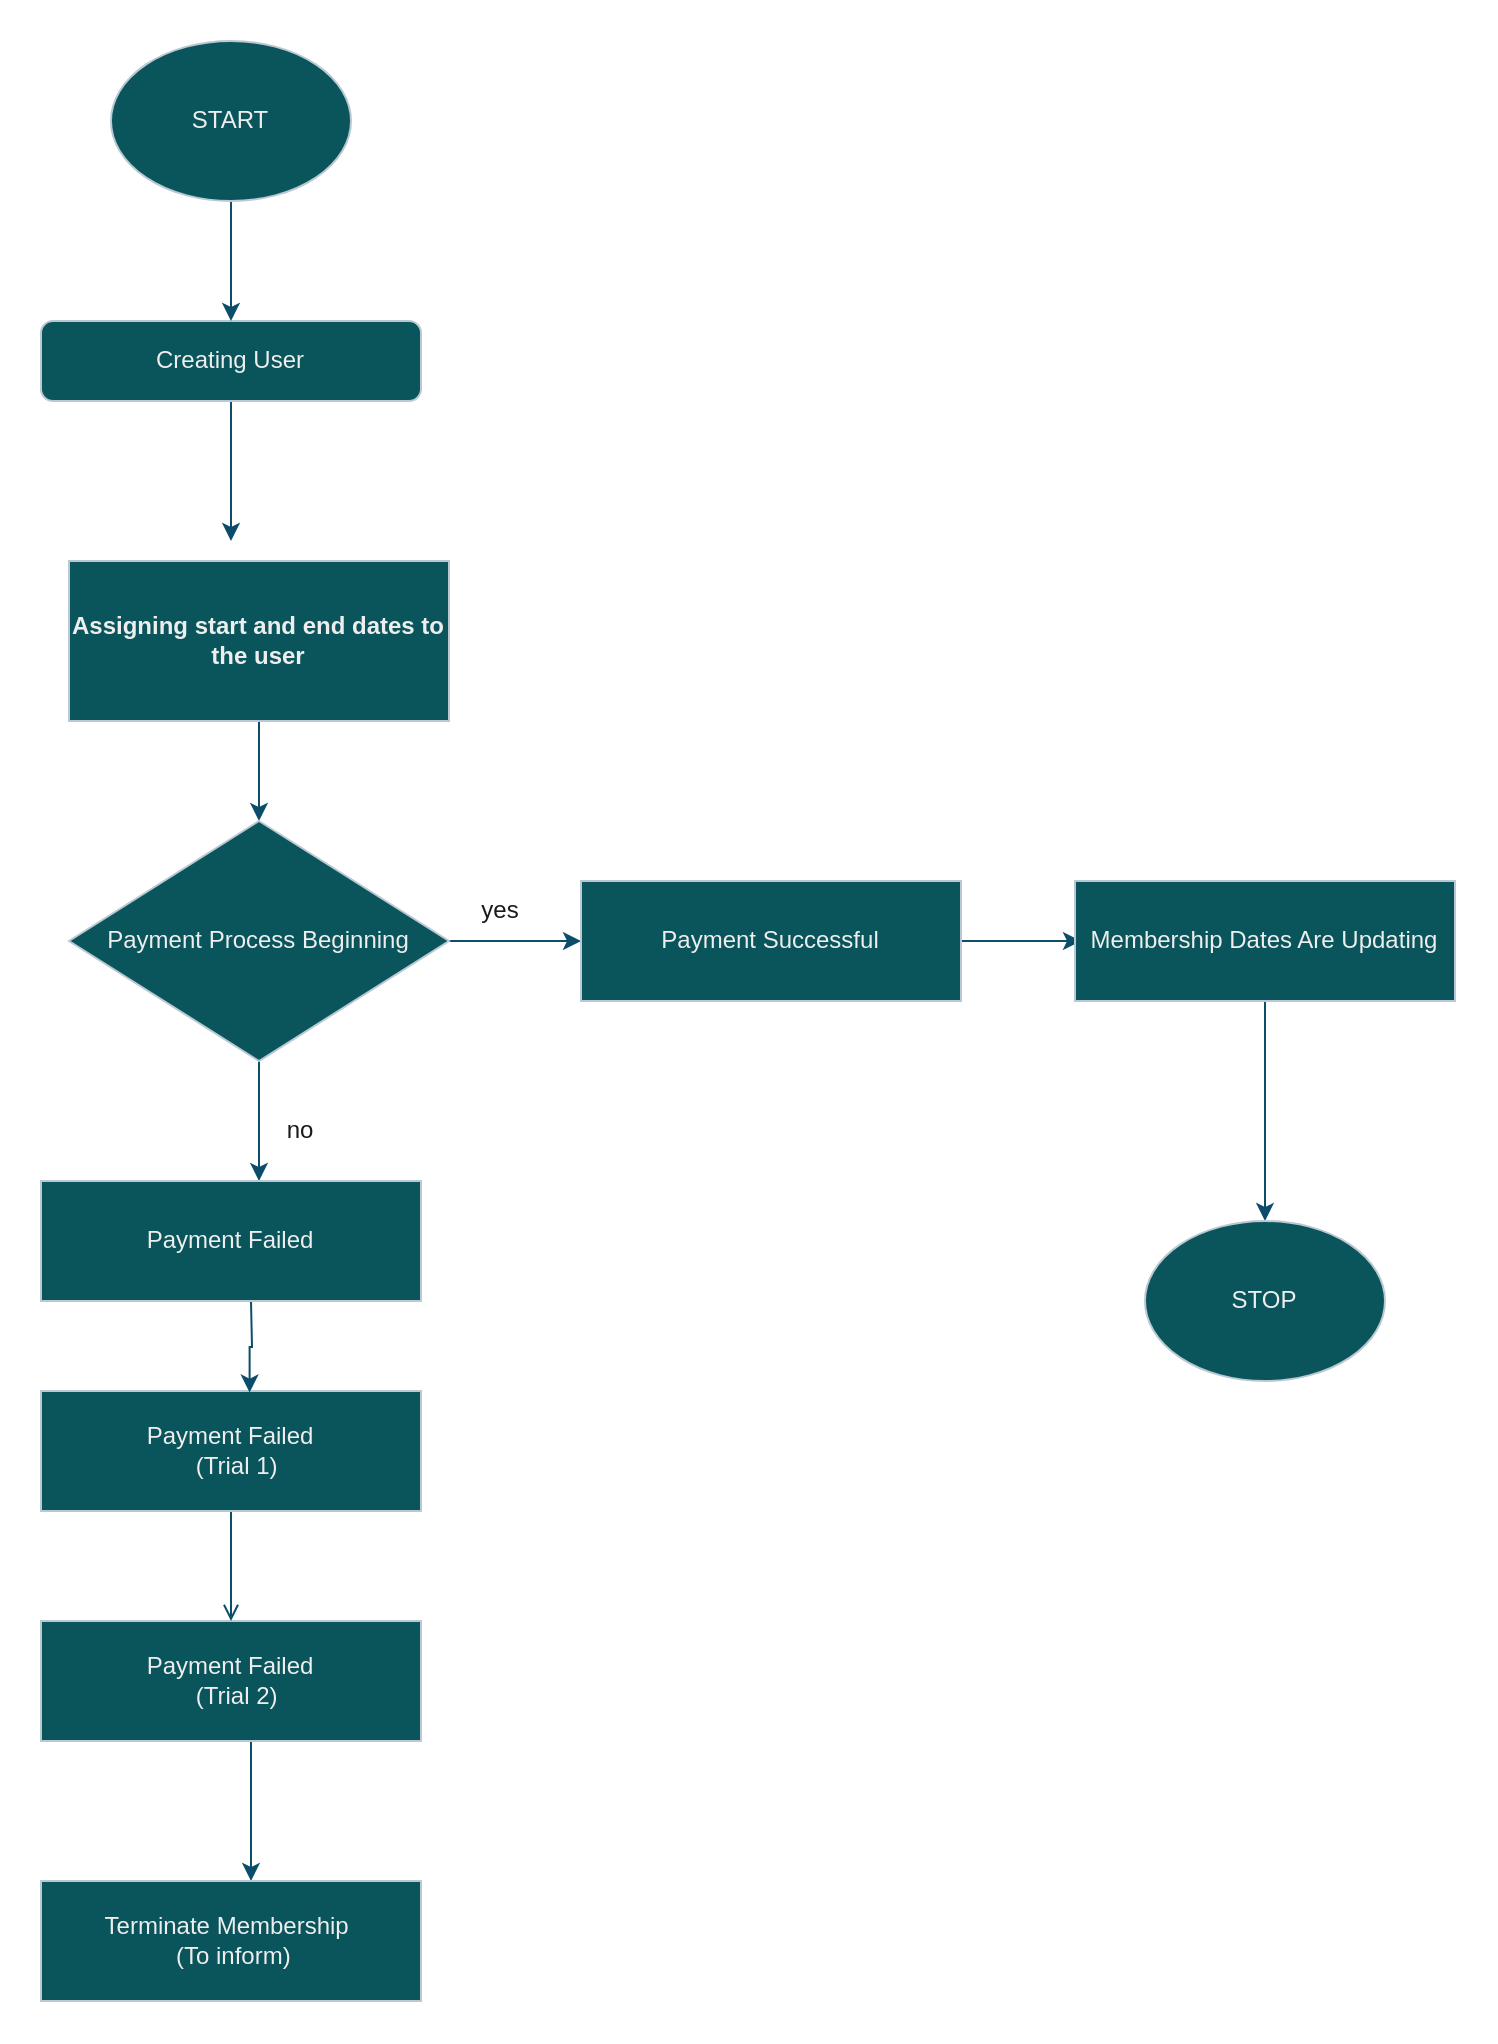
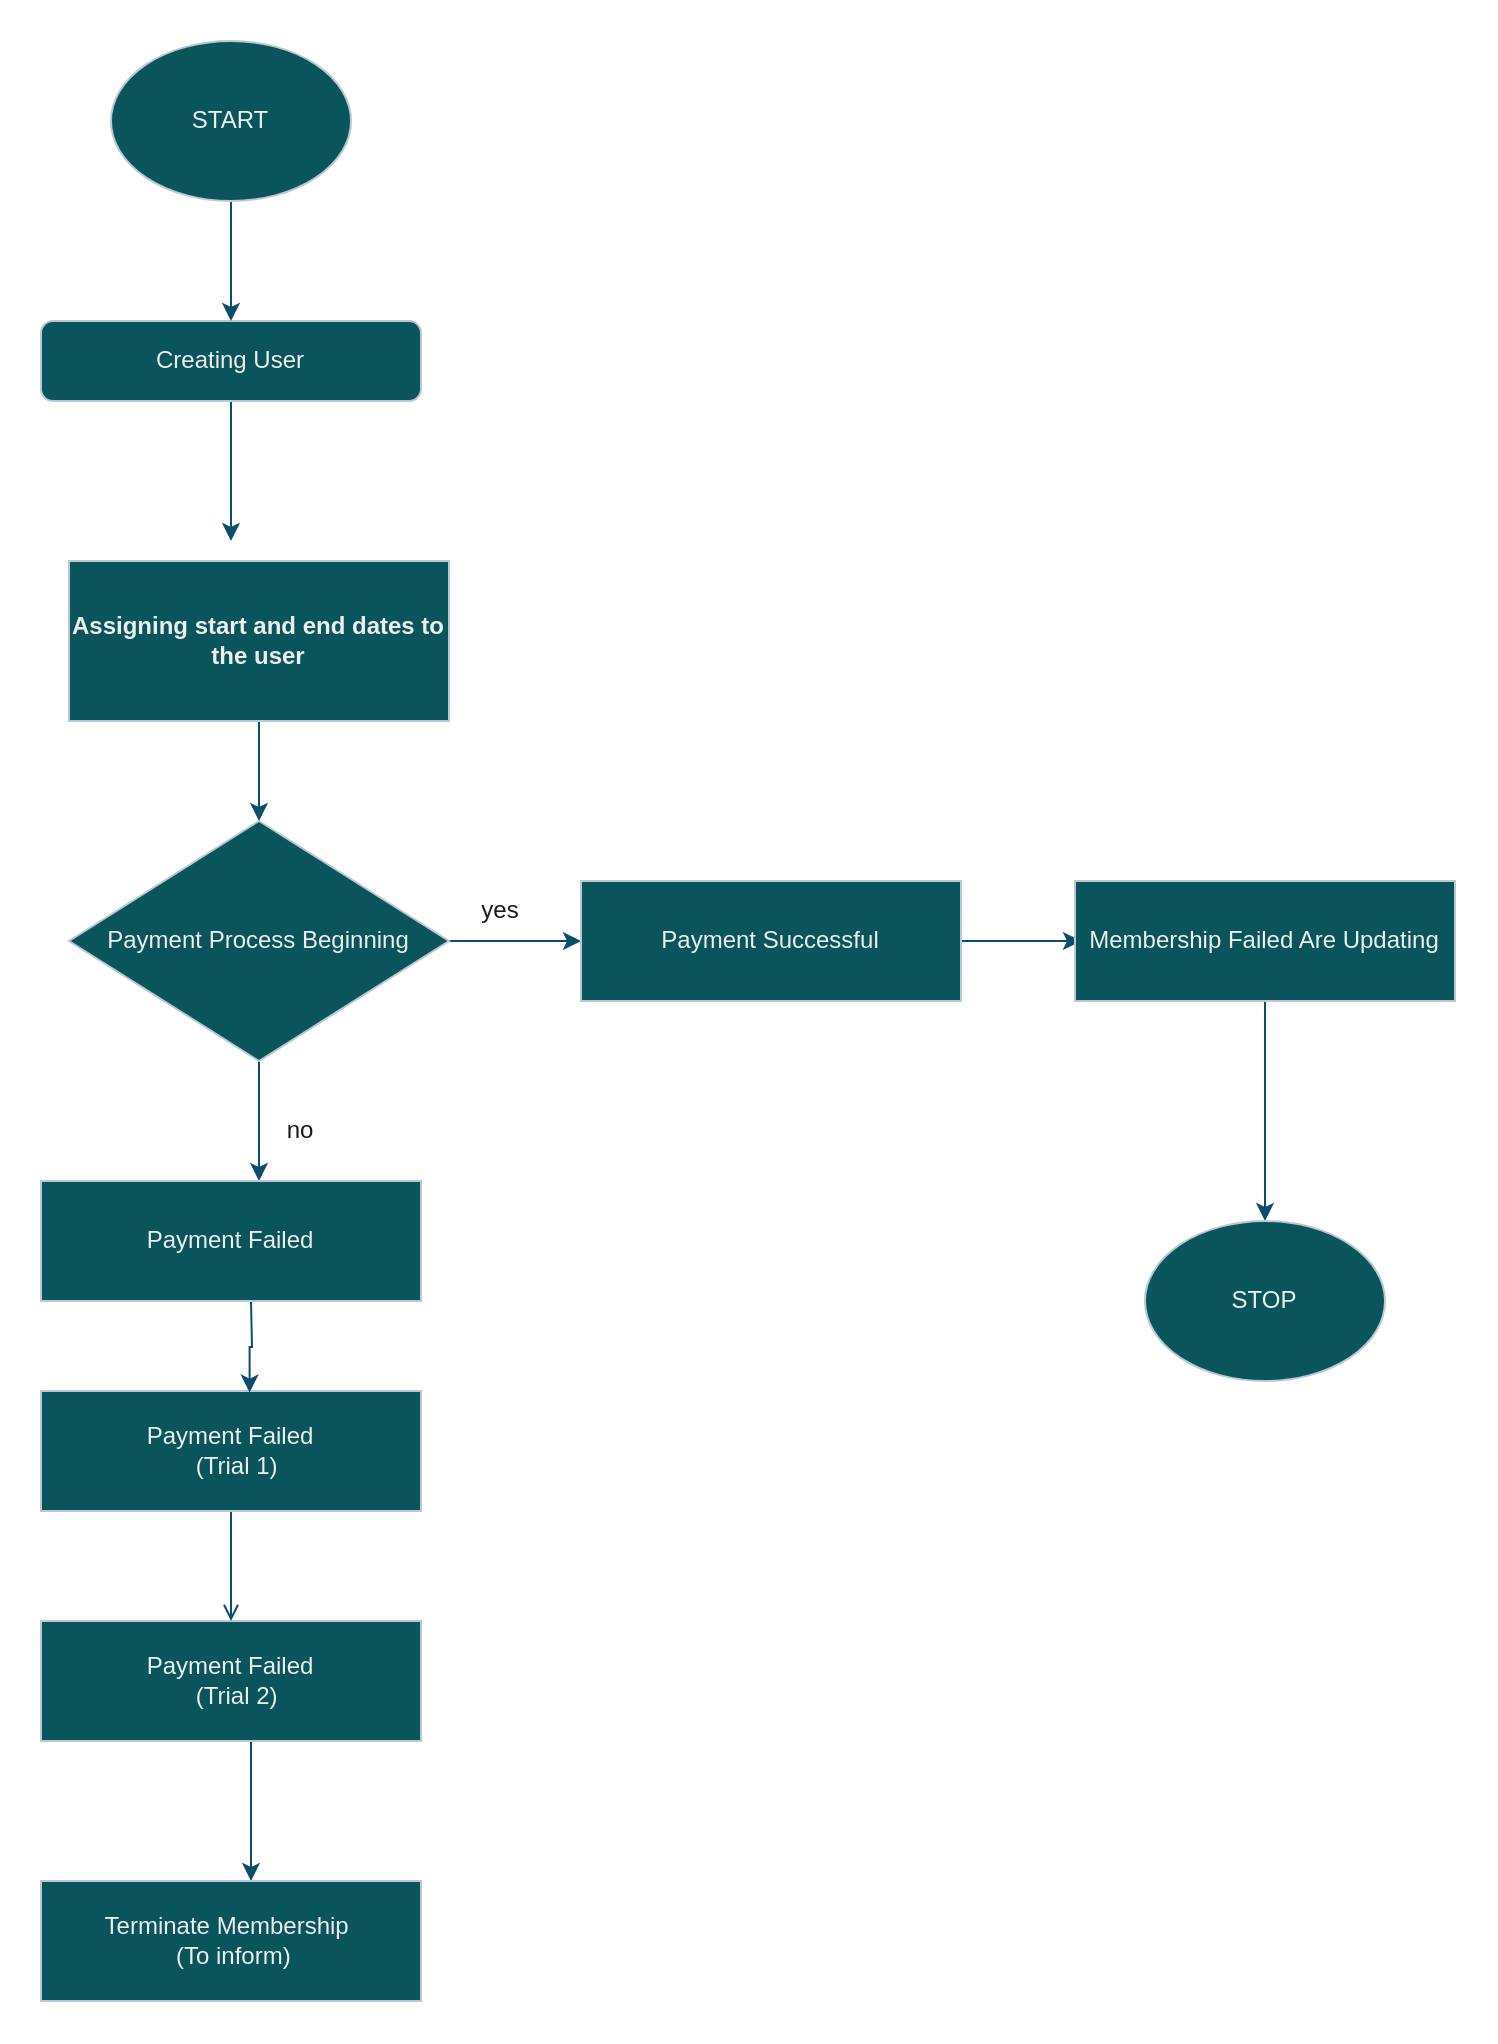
(1265, 941) -> (1265, 941)
